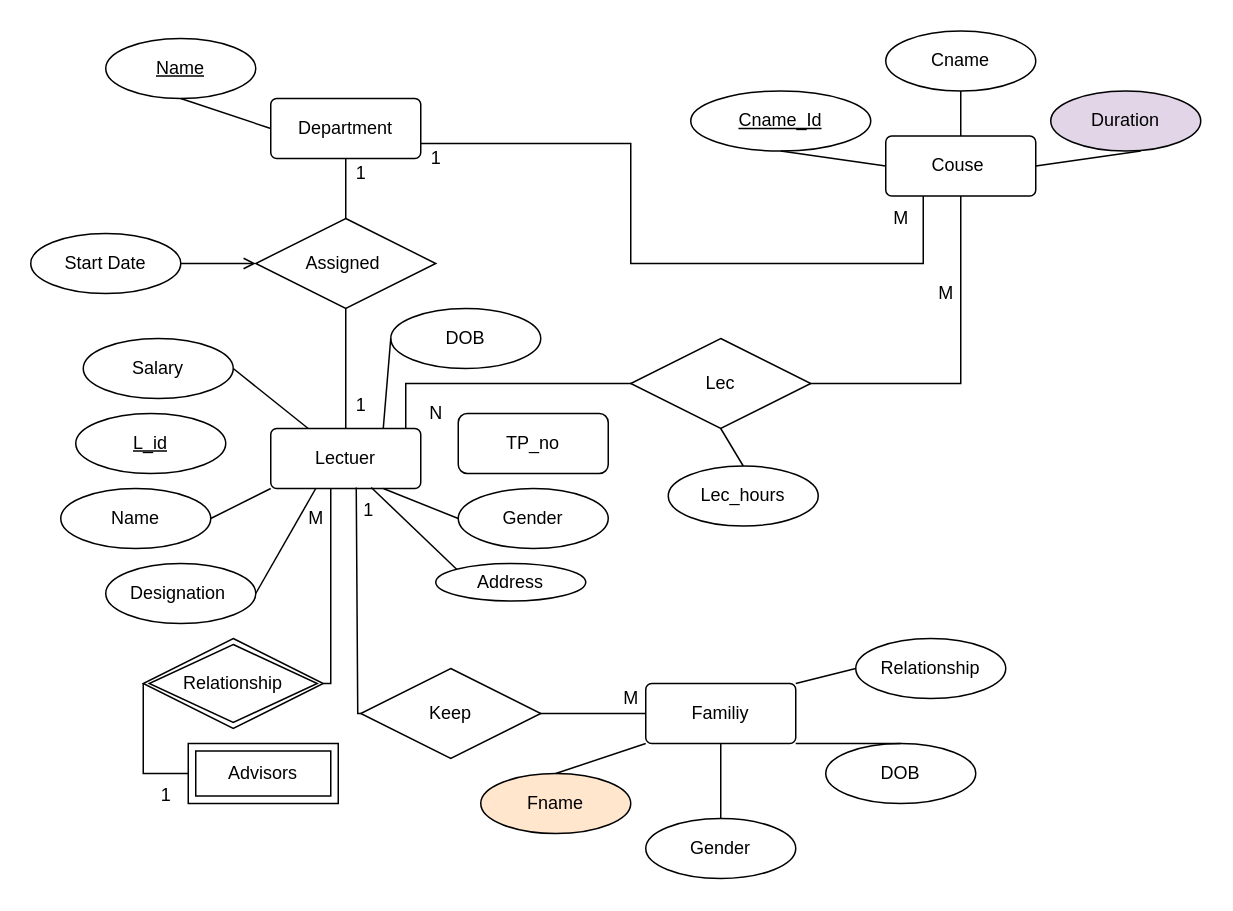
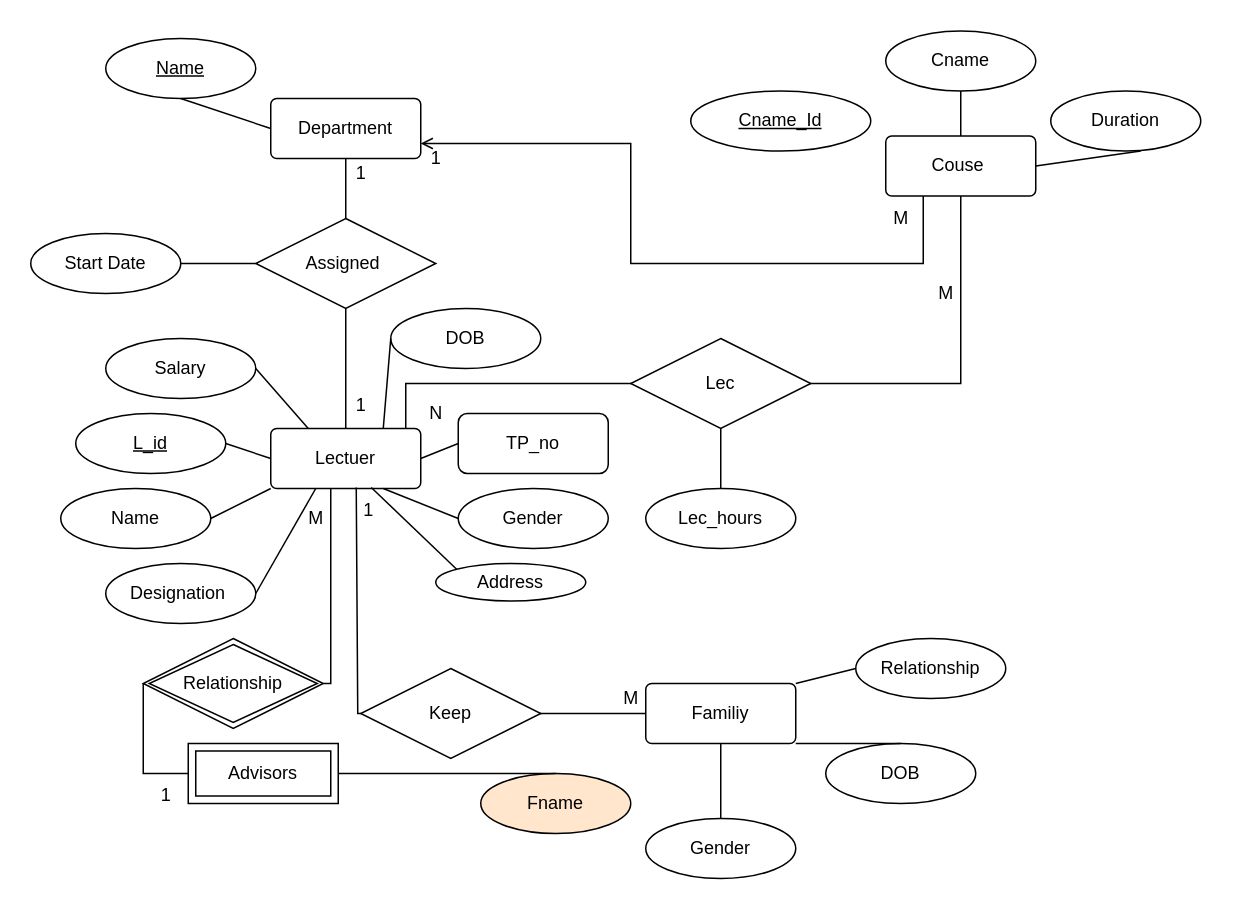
(1126, 121) -> (1126, 121)
(425, 143) -> (427, 143)
(835, 159) -> none
(249, 263) -> (250, 263)
(158, 368) -> (181, 368)
none -> (249, 451)
none -> (440, 451)
(743, 496) -> (721, 518)
(601, 758) -> (439, 773)
